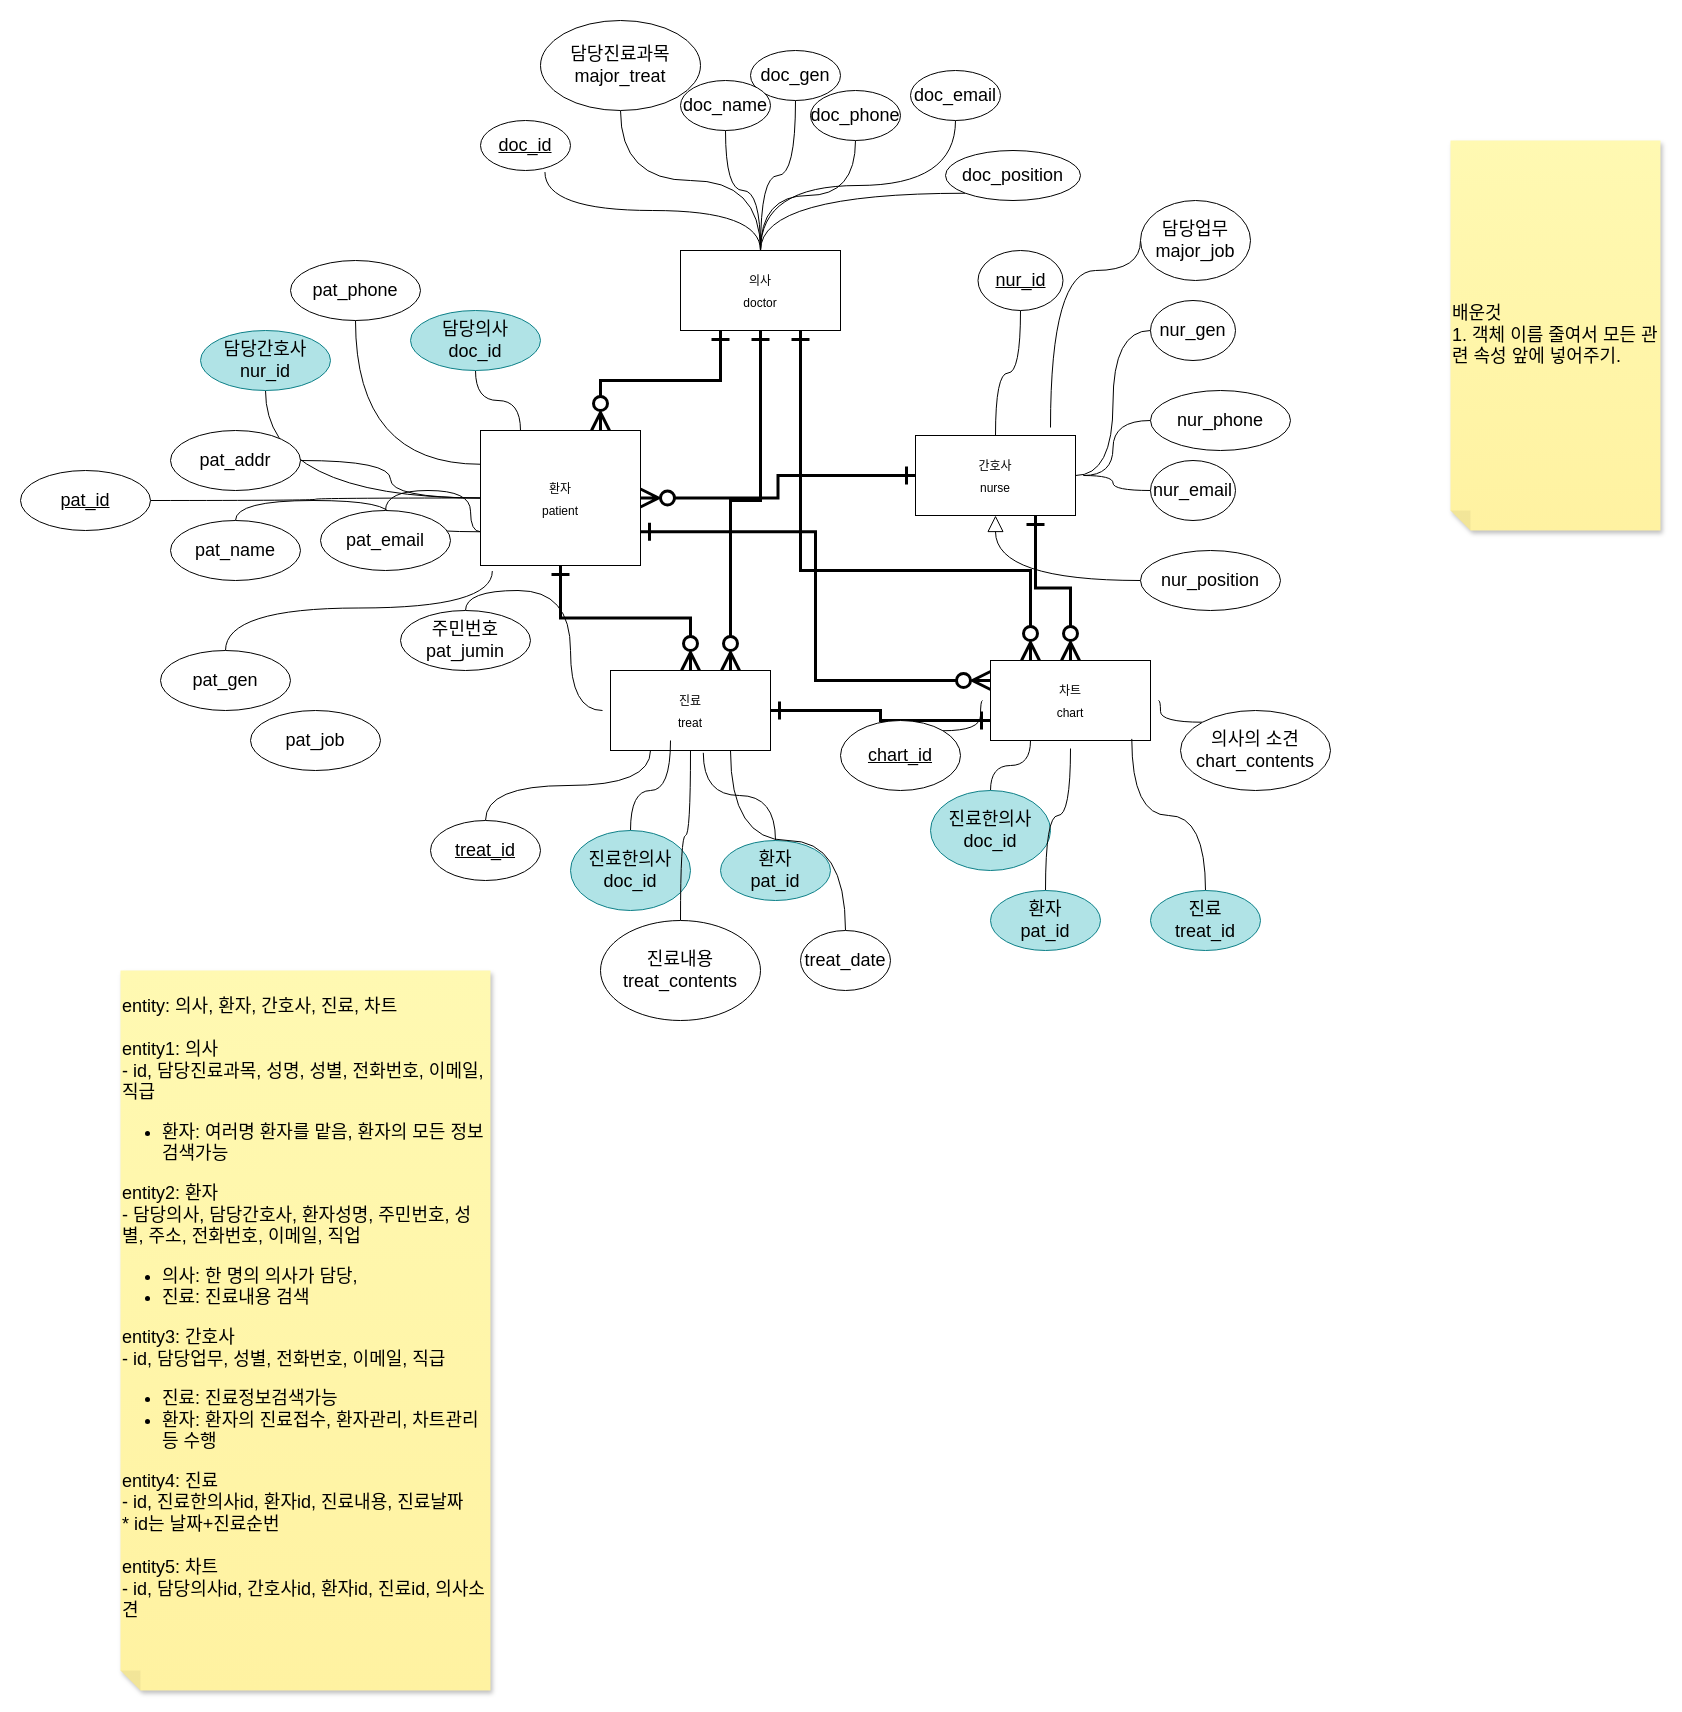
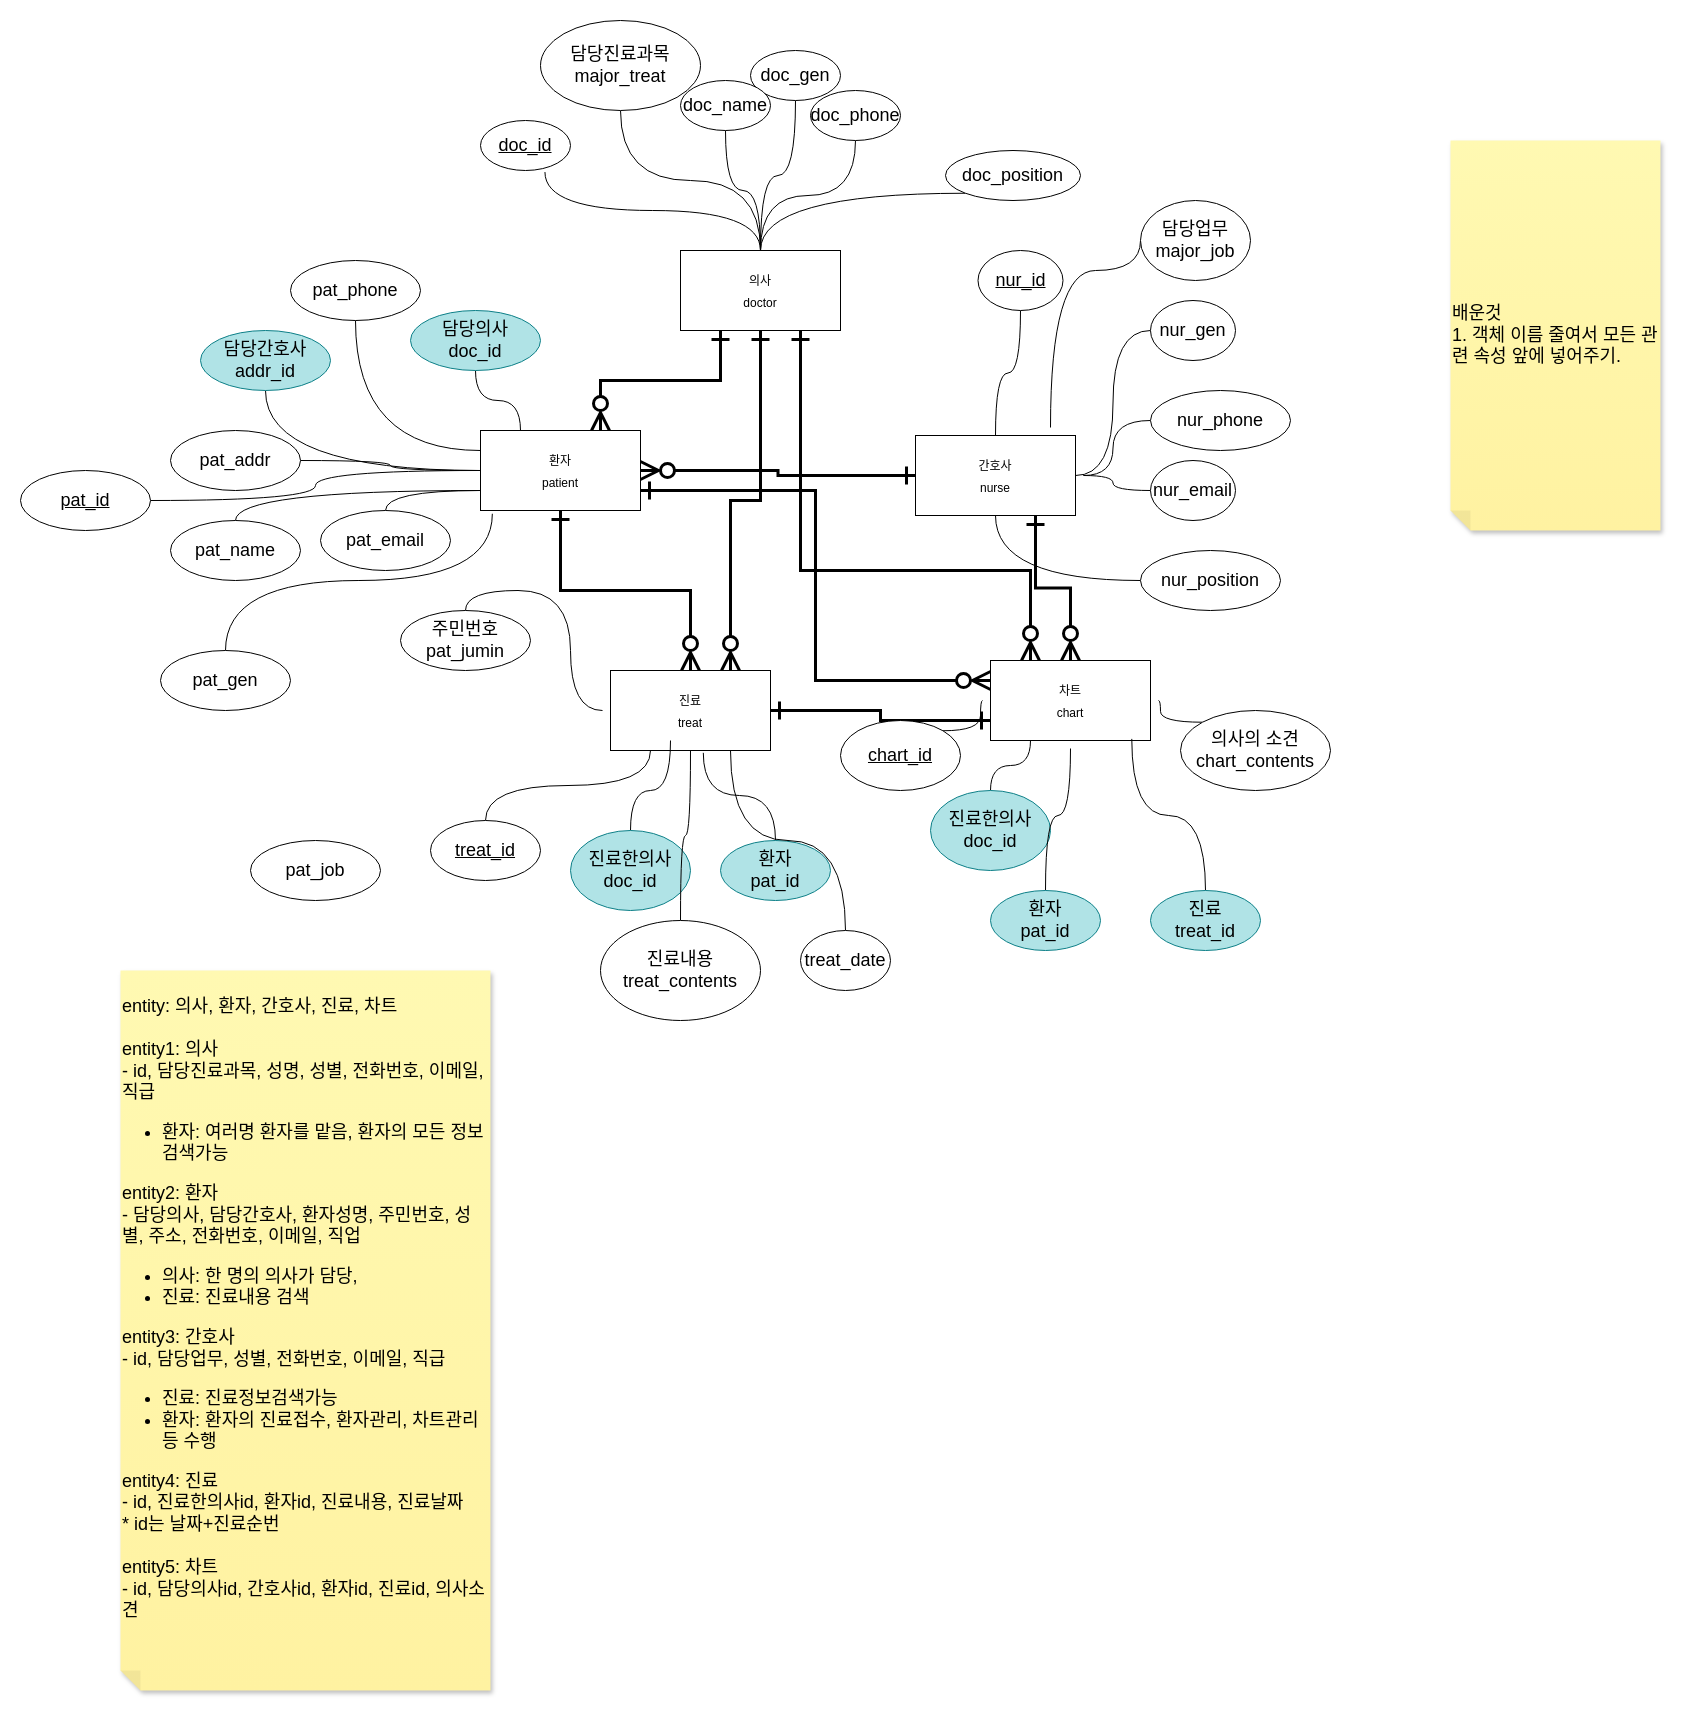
(956, 96) -> none
(894, 183) -> none
(266, 361) -> (266, 361)
(561, 498) -> (561, 471)
(1037, 570) -> (1031, 564)
(316, 741) -> (316, 871)
